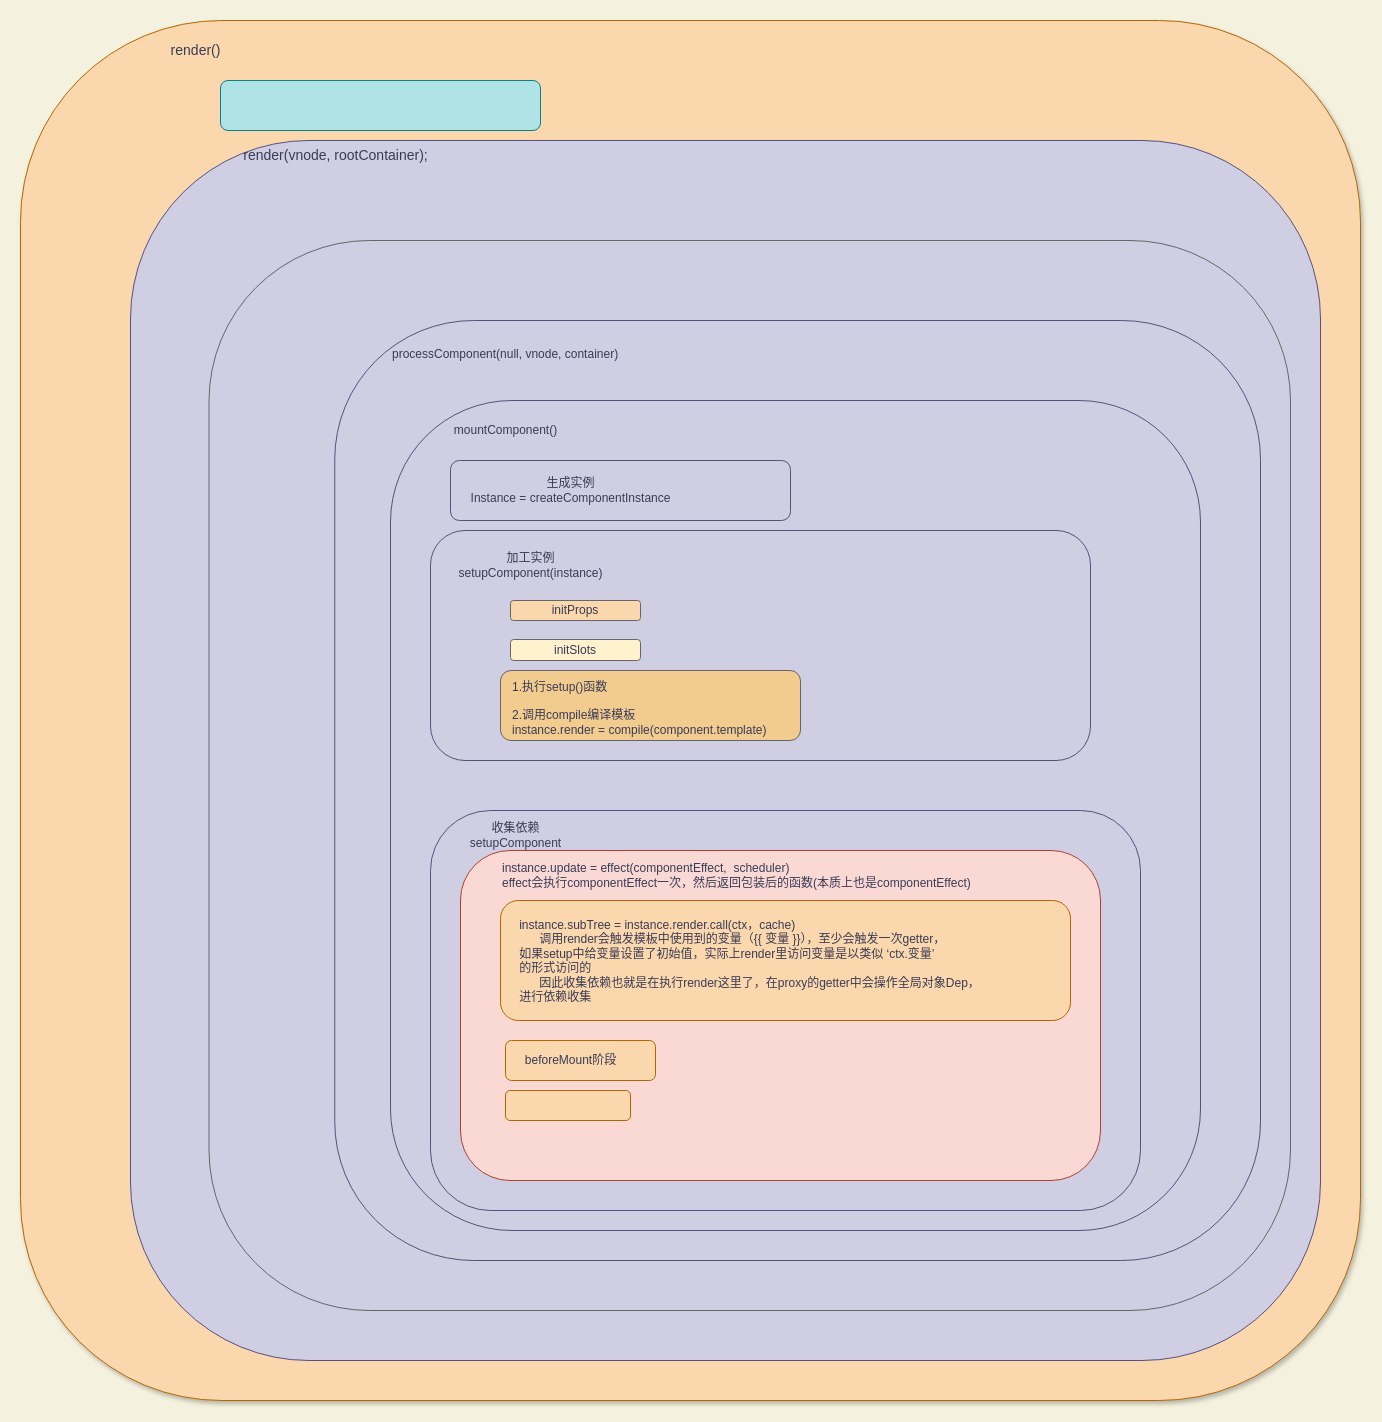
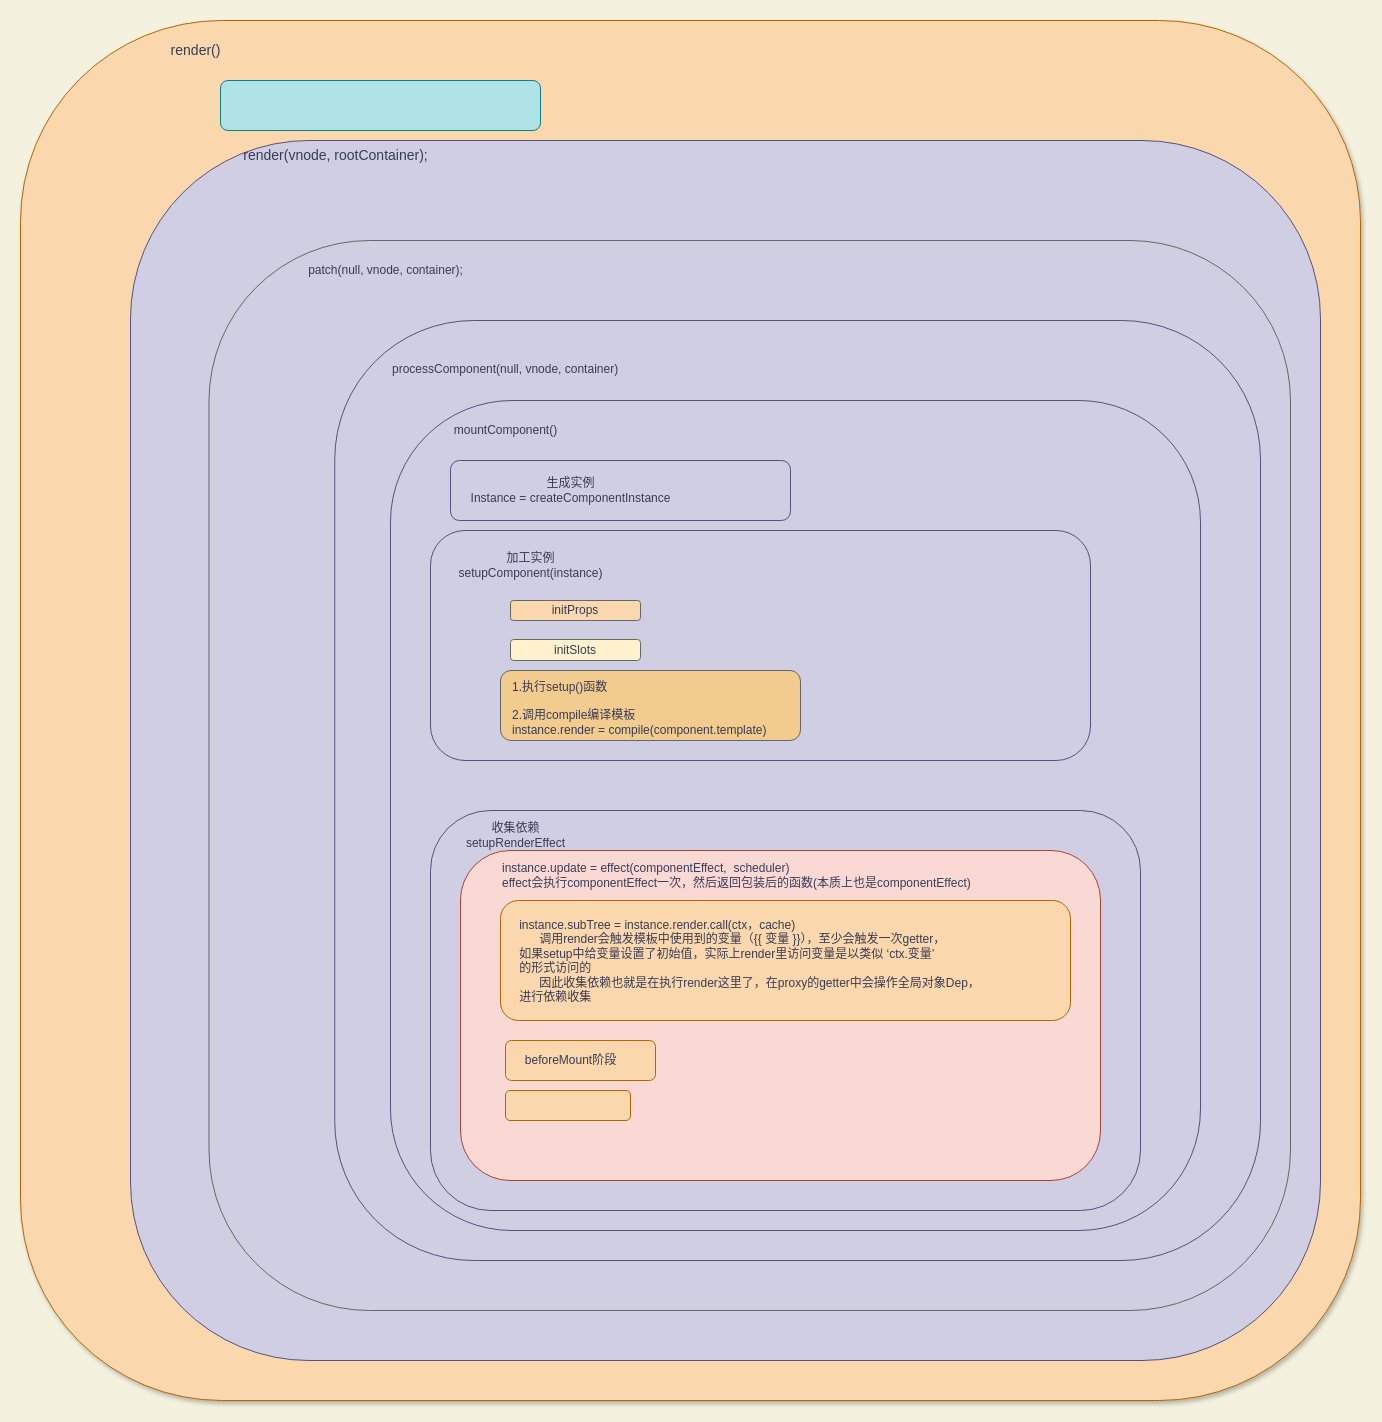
none -> (386, 271)
(516, 356) -> (516, 371)
(516, 836) -> (516, 836)
